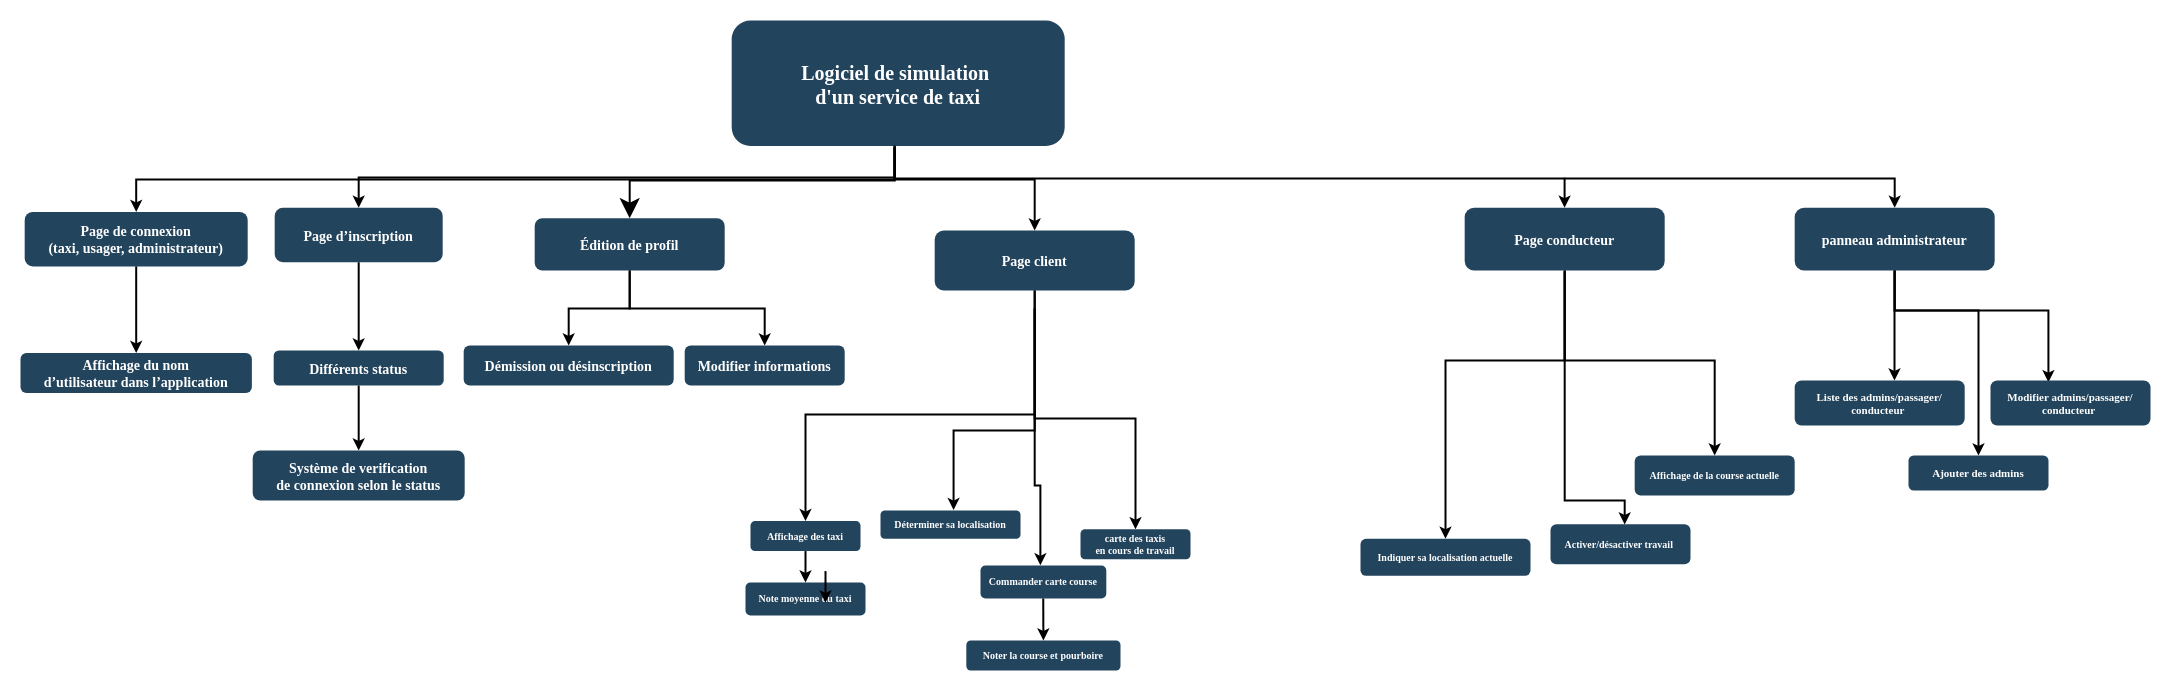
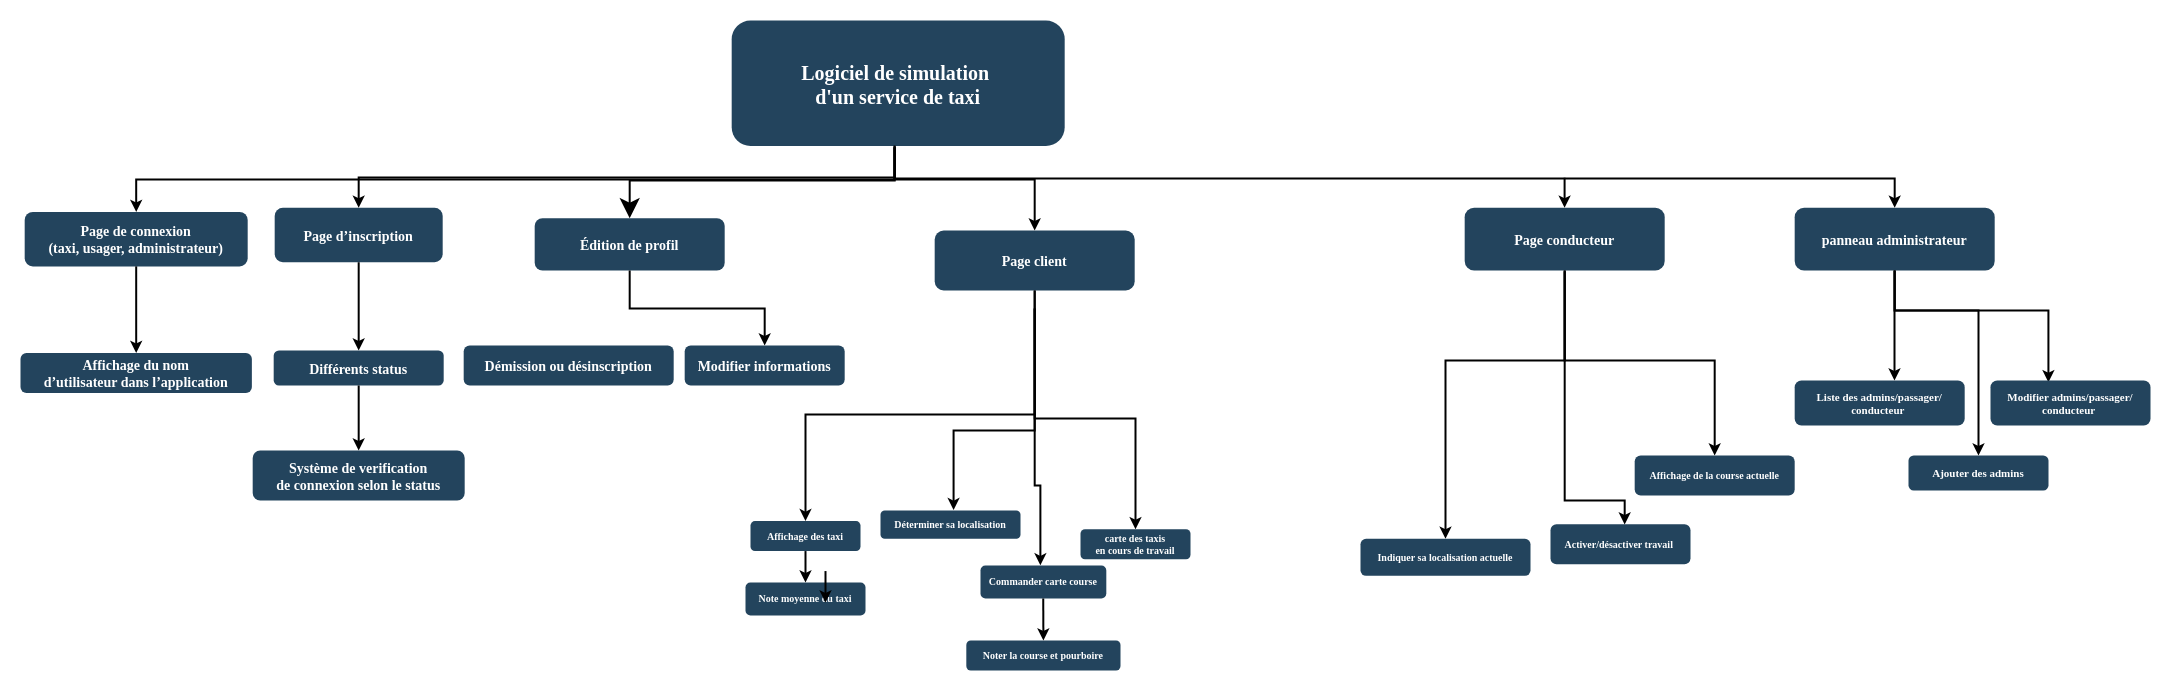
(584, 309) -> none
